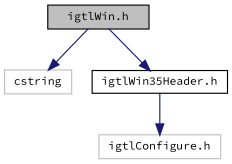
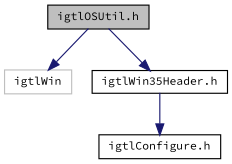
(98, 17) -> (98, 17)
(38, 82) -> (38, 82)
(160, 147) -> (160, 147)
